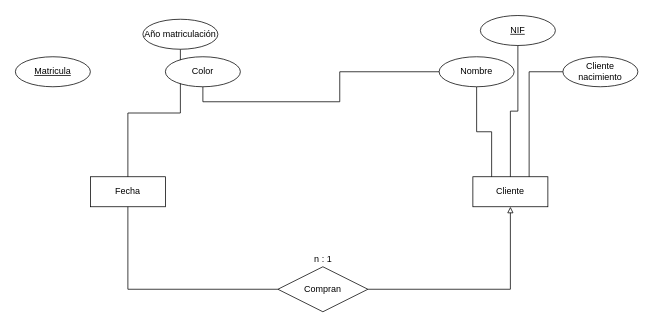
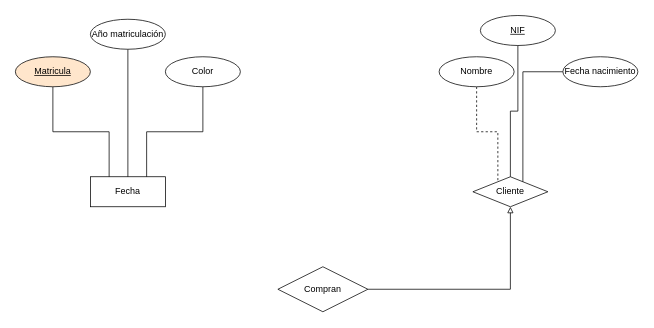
(180, 34) -> (128, 34)
(53, 72) -> (53, 72)
(600, 72) -> (600, 72)
(335, 102) -> (169, 132)
none -> (81, 132)
(484, 132) -> (490, 132)
(510, 192) -> (510, 192)
(323, 259) -> none
(162, 289) -> none
